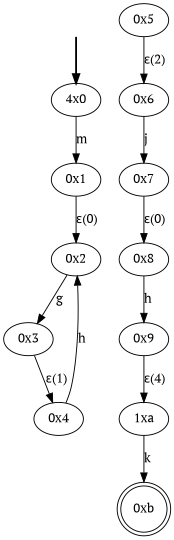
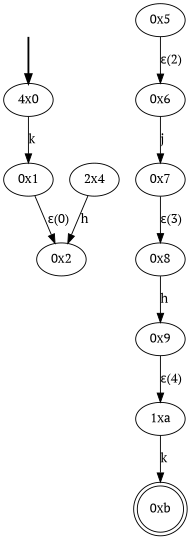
(82, 140) -> (32, 140)
(155, 220) -> (171, 220)
(28, 339) -> none
(59, 419) -> (94, 180)
